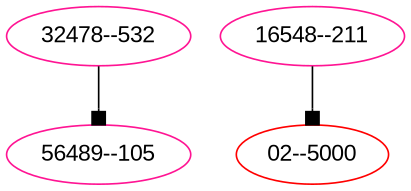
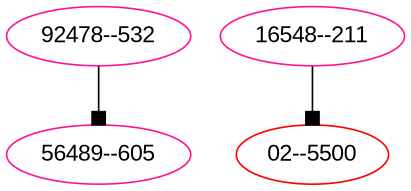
(99, 36) -> (99, 36)
(99, 155) -> (99, 155)
(312, 155) -> (312, 155)
